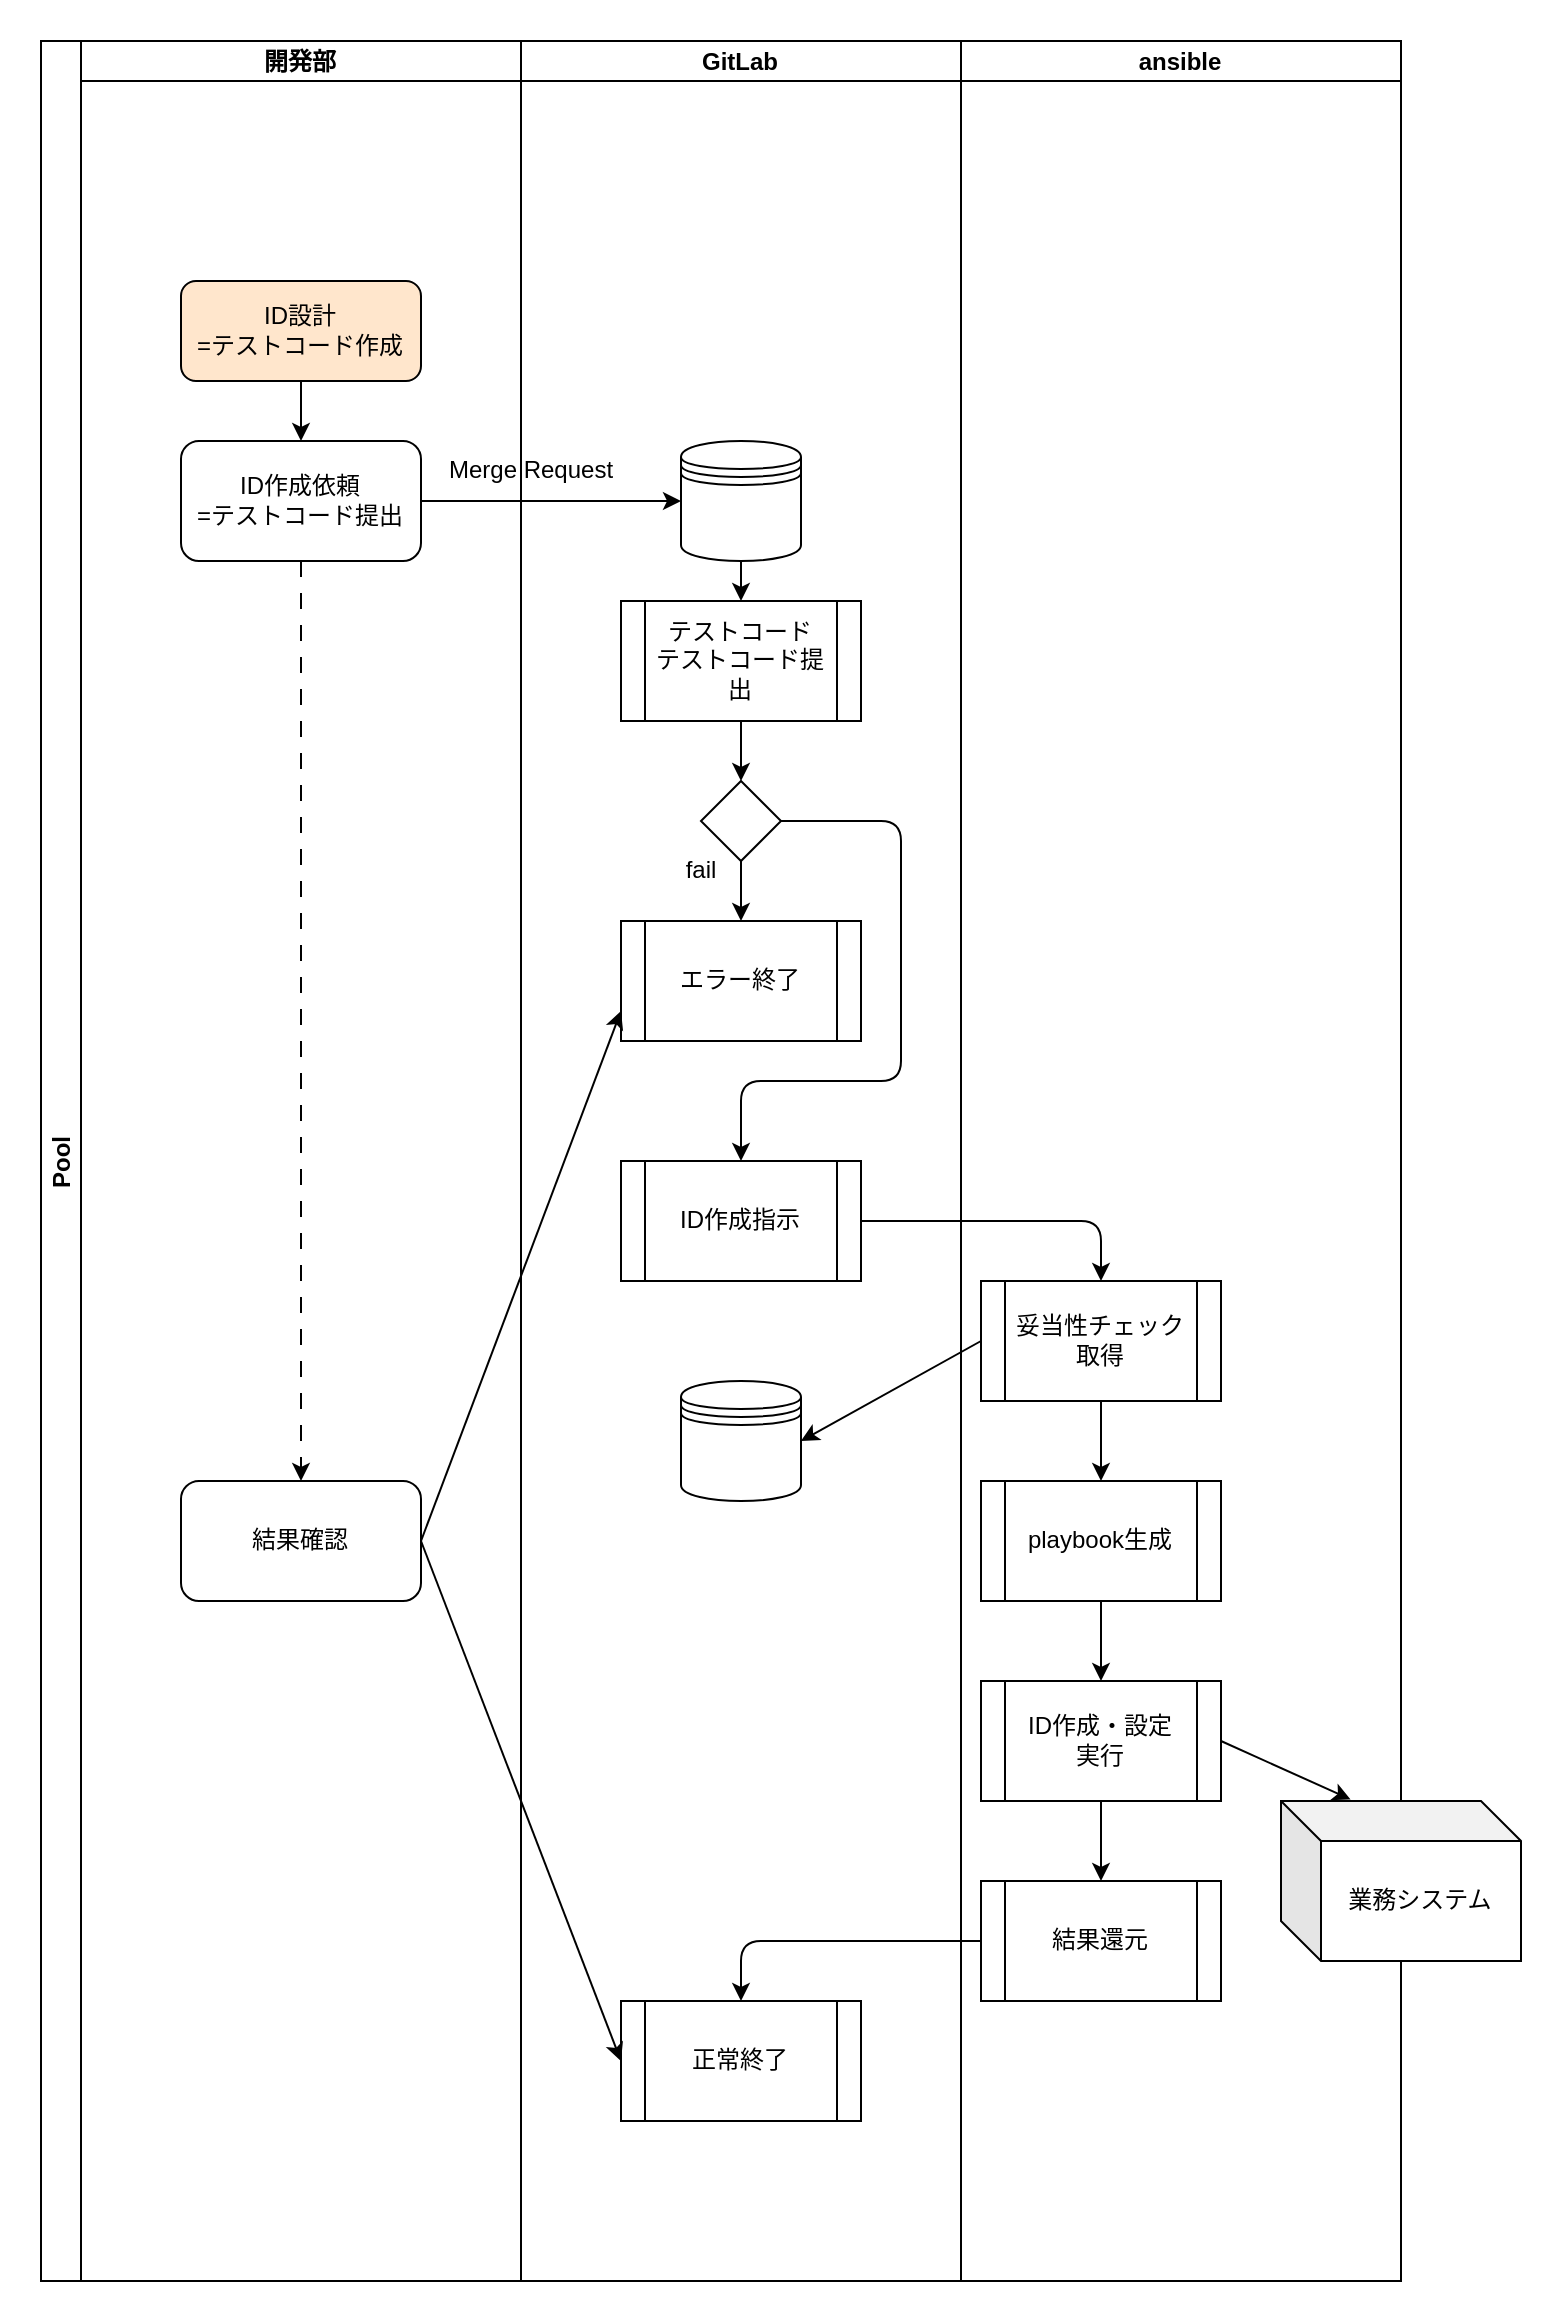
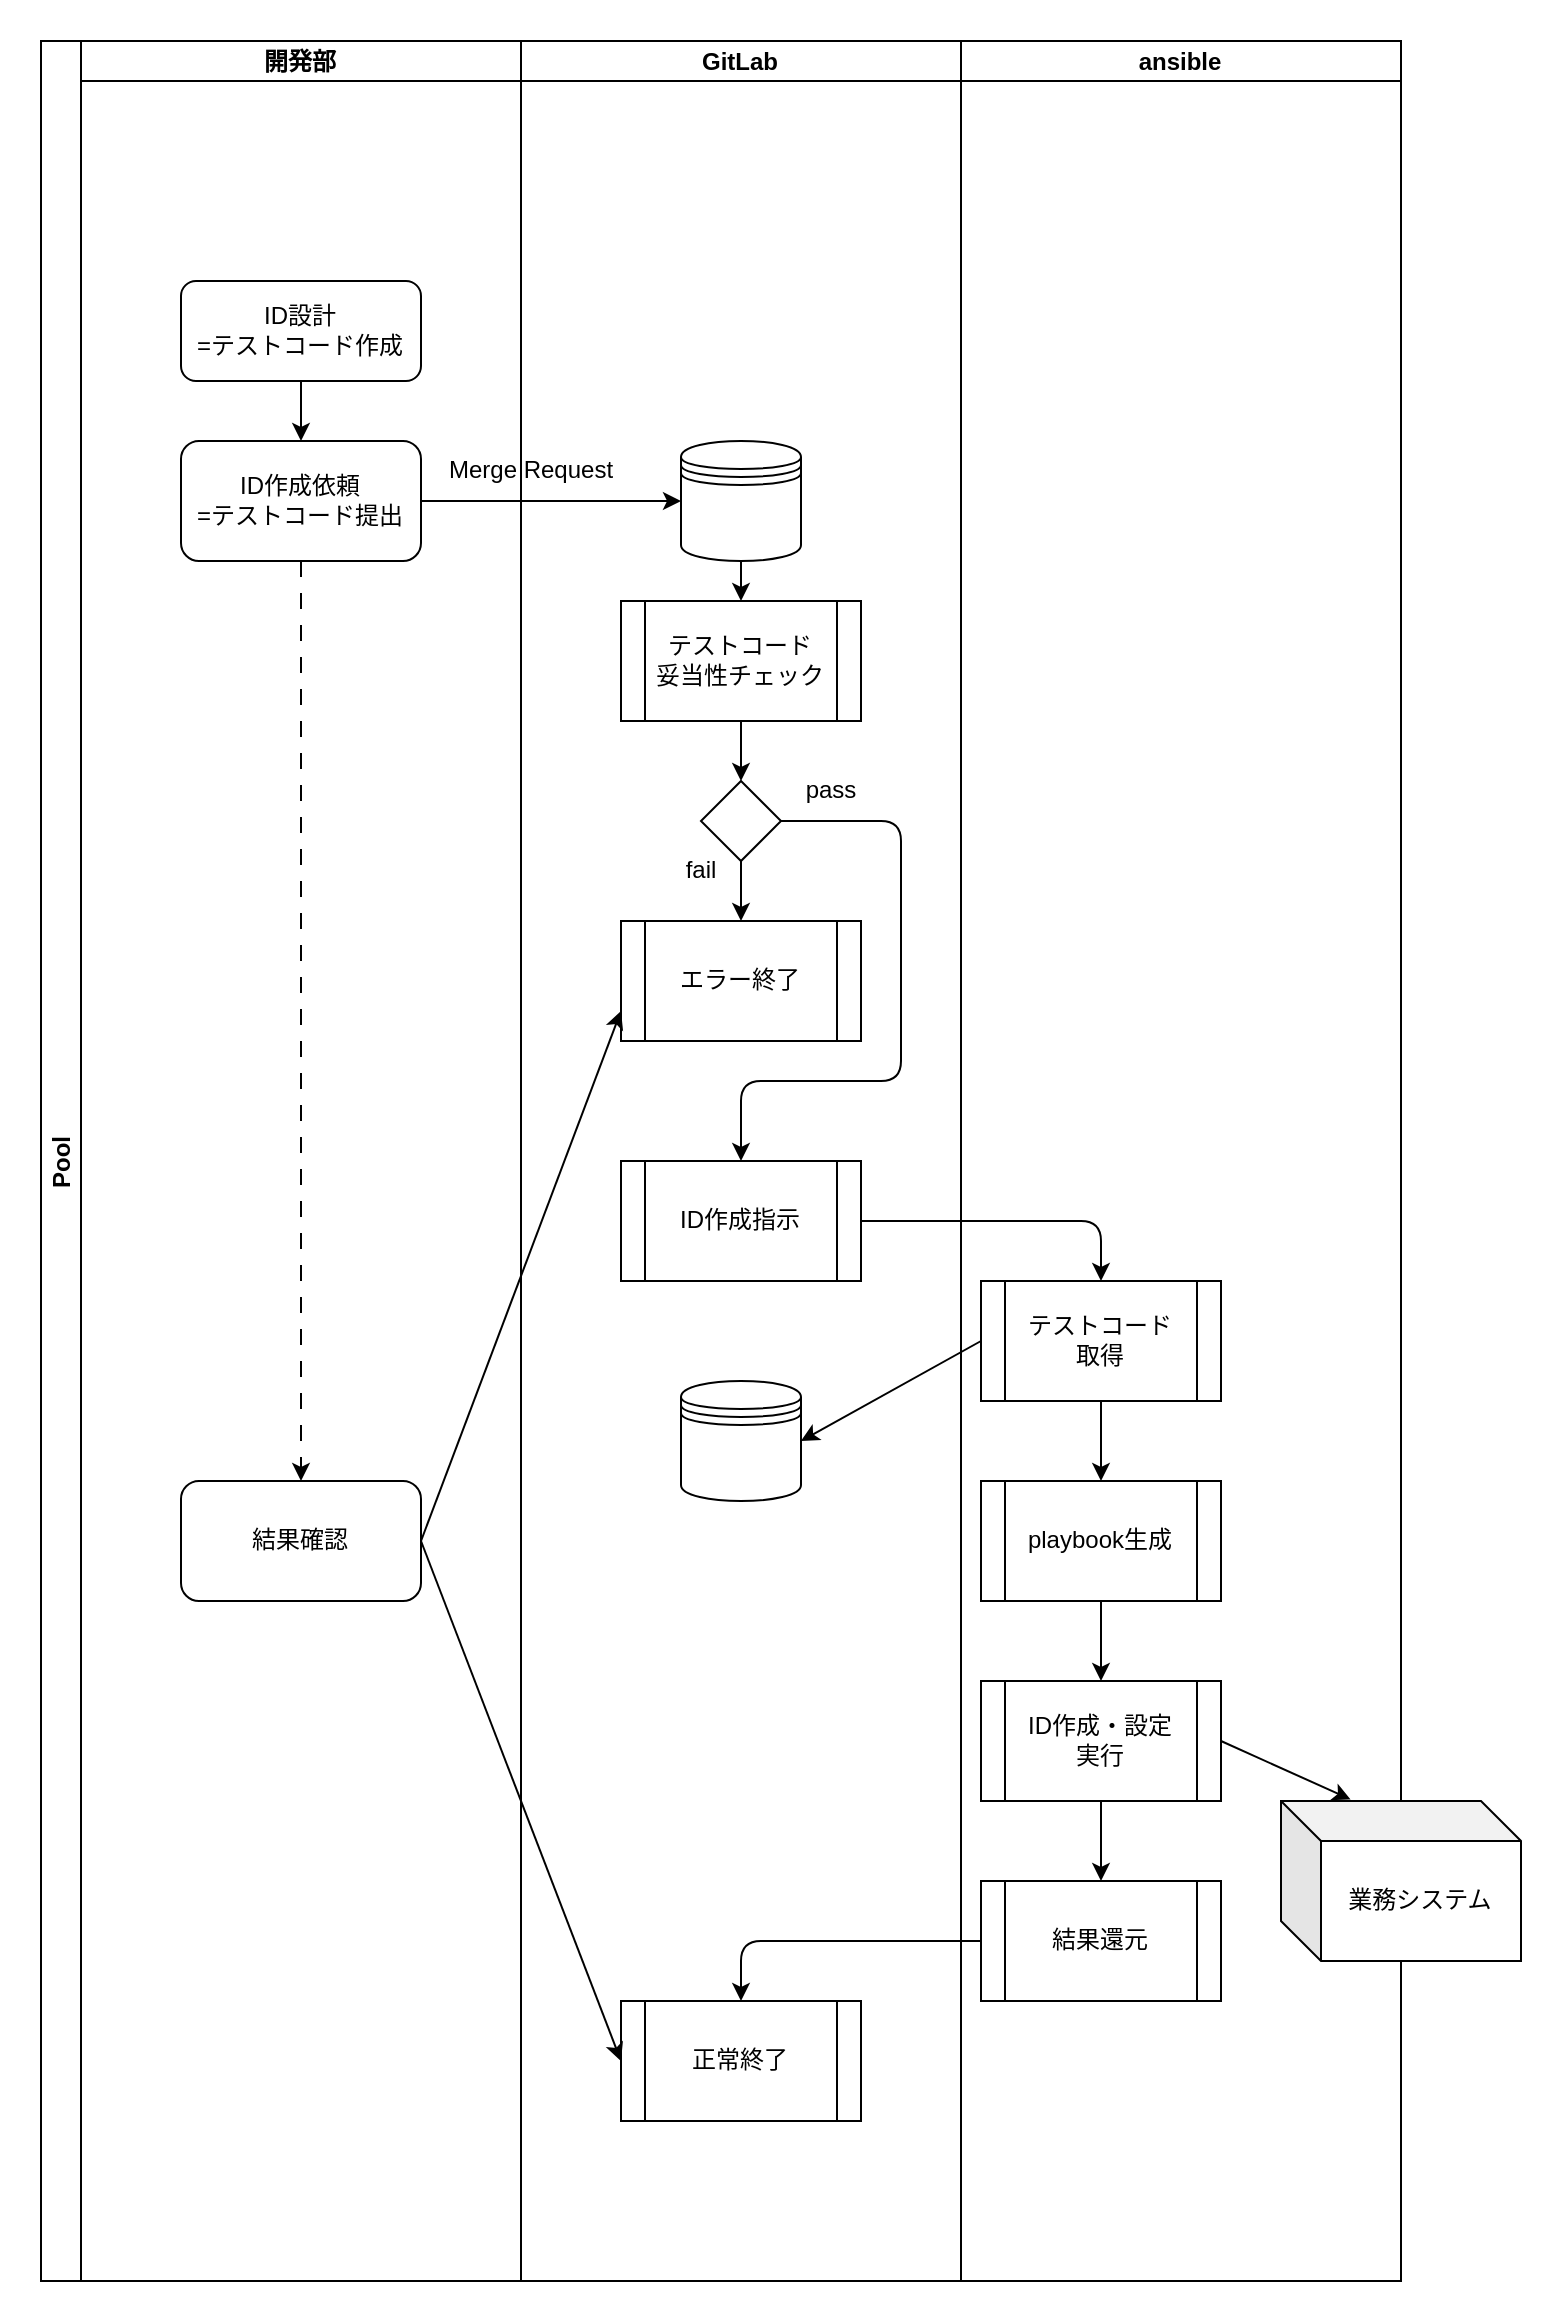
(301, 331) -> (301, 331)
(741, 661) -> (741, 661)
none -> (831, 791)
(1101, 1341) -> (1101, 1341)
